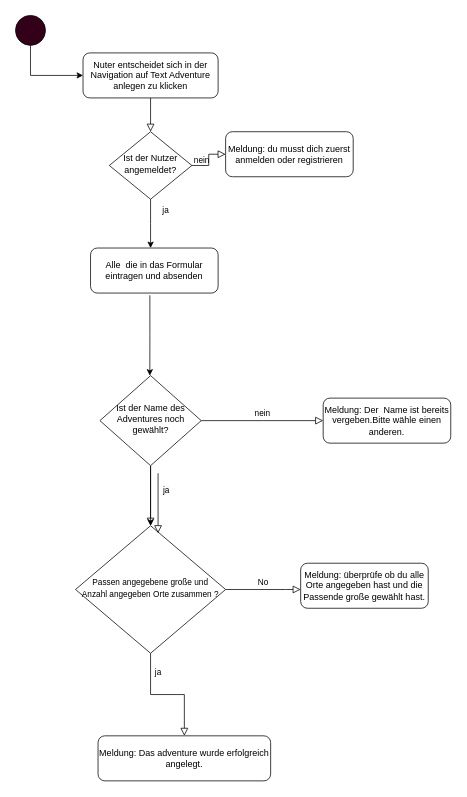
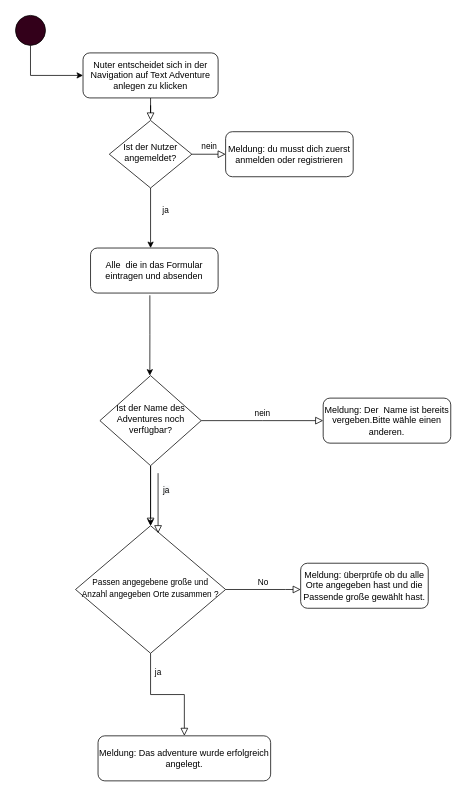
(150, 165) -> (150, 154)
(151, 419) -> (151, 419)
